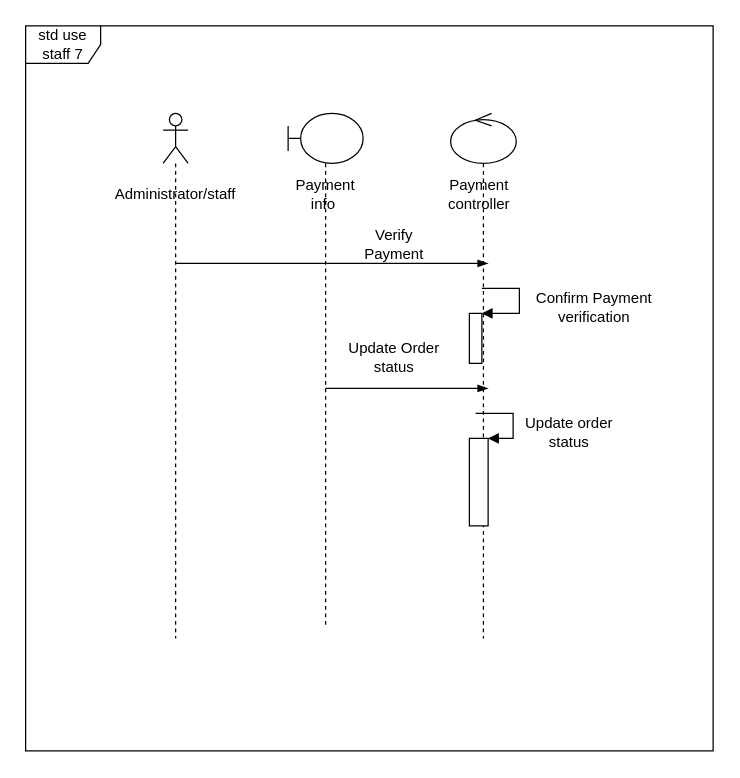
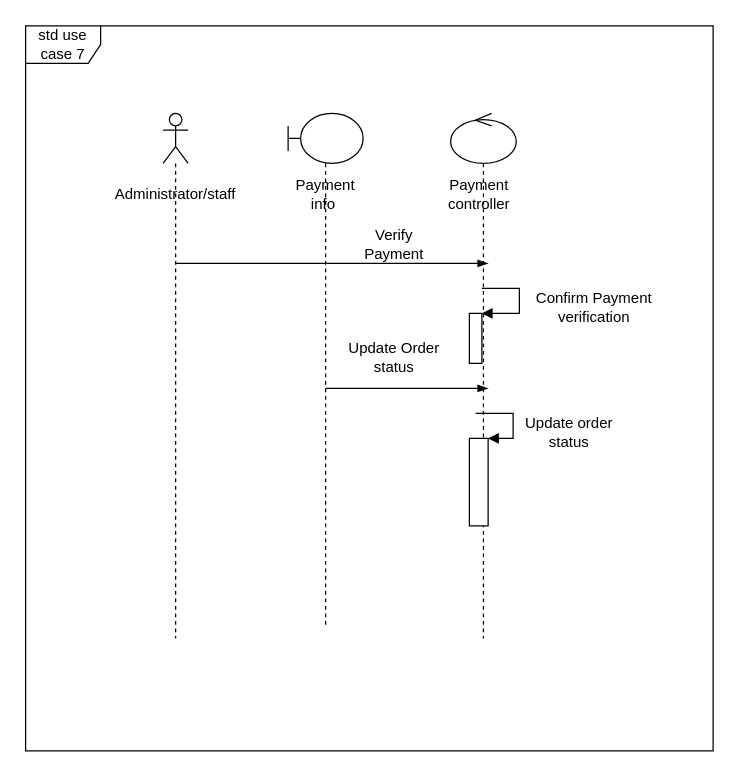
(63, 44) -> (63, 44)
